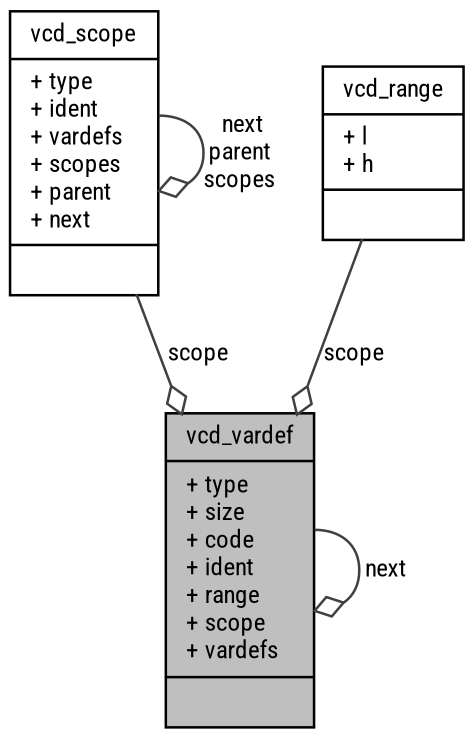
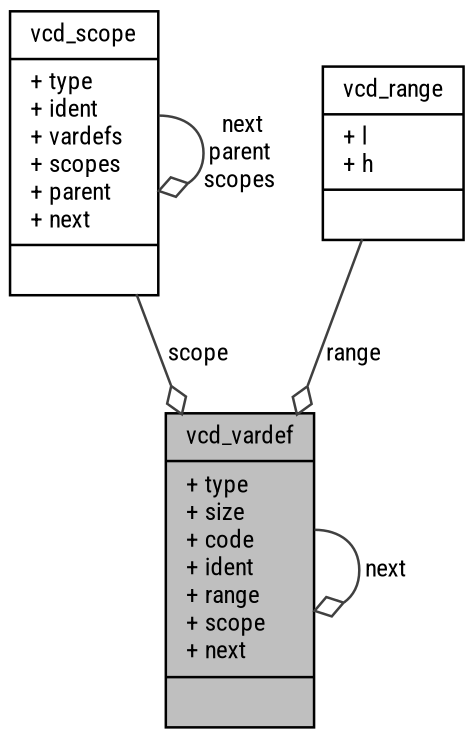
(352, 354) -> (352, 354)
(232, 651) -> (217, 651)
